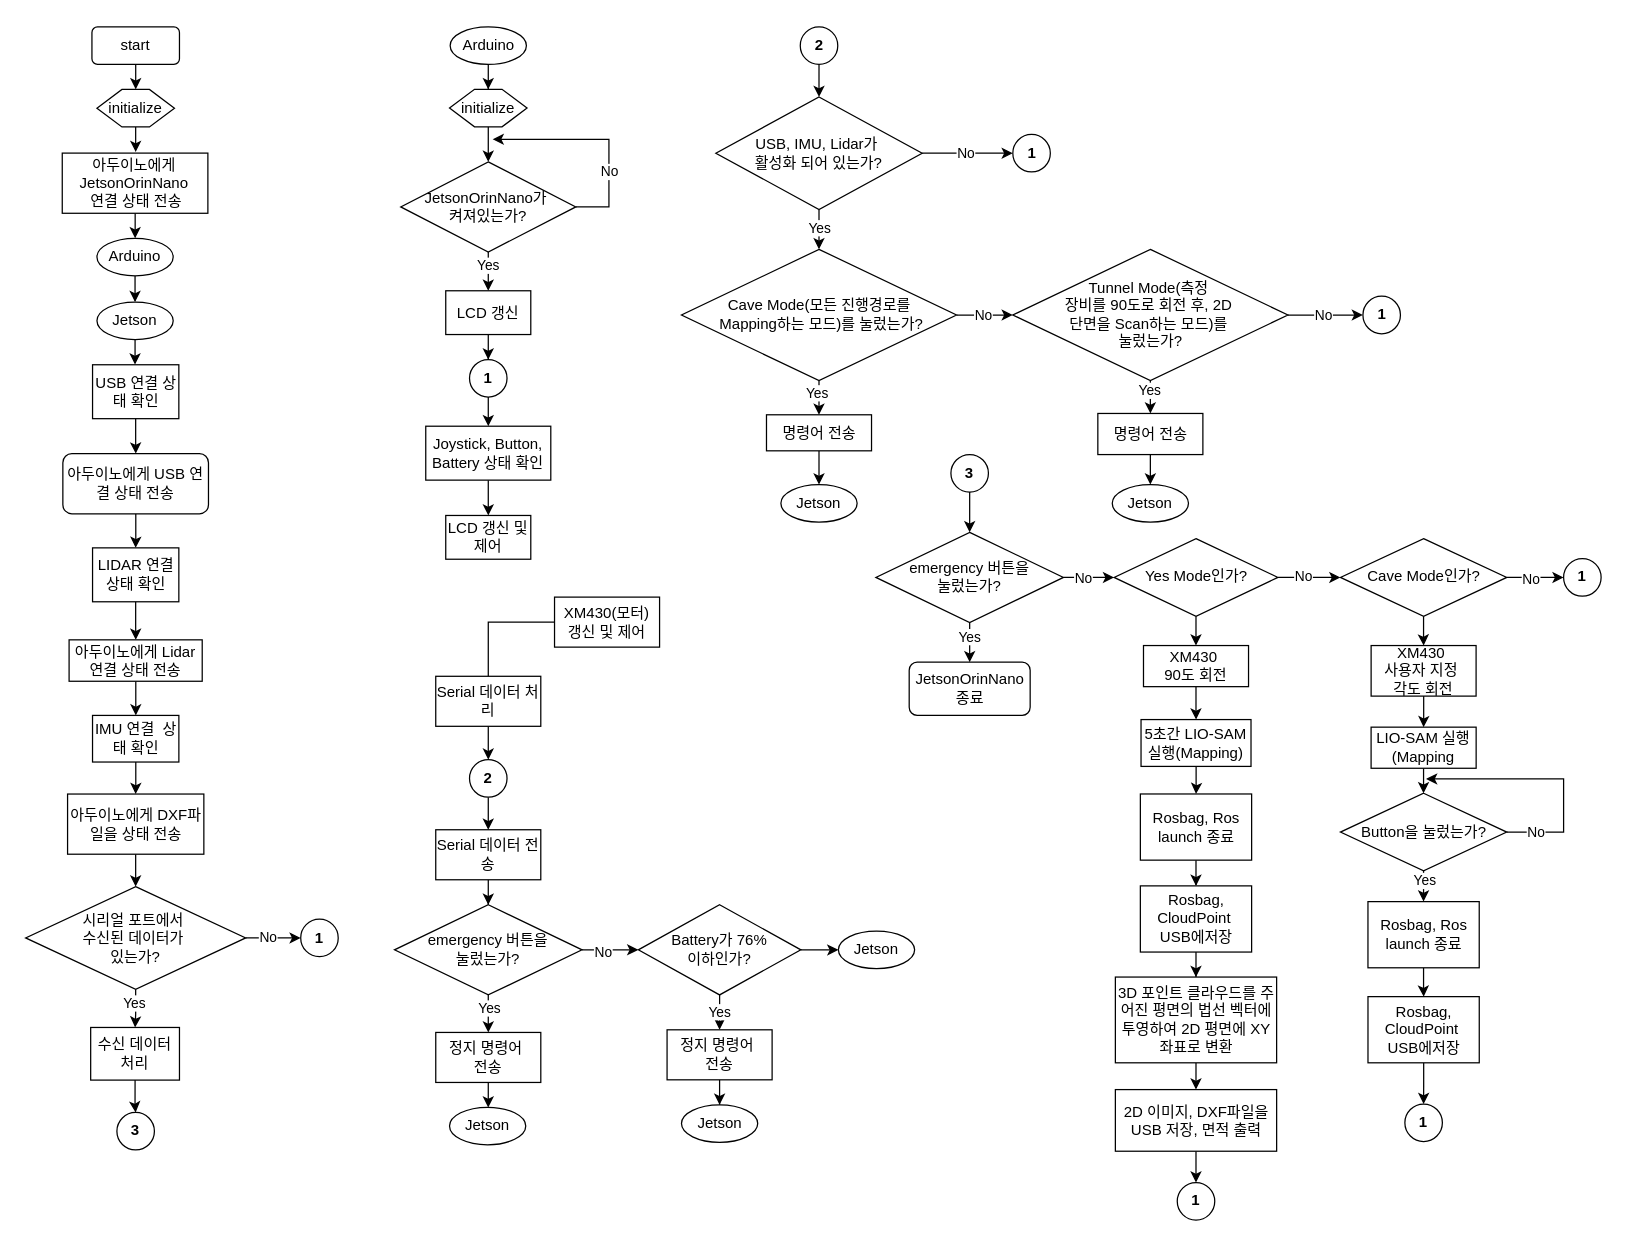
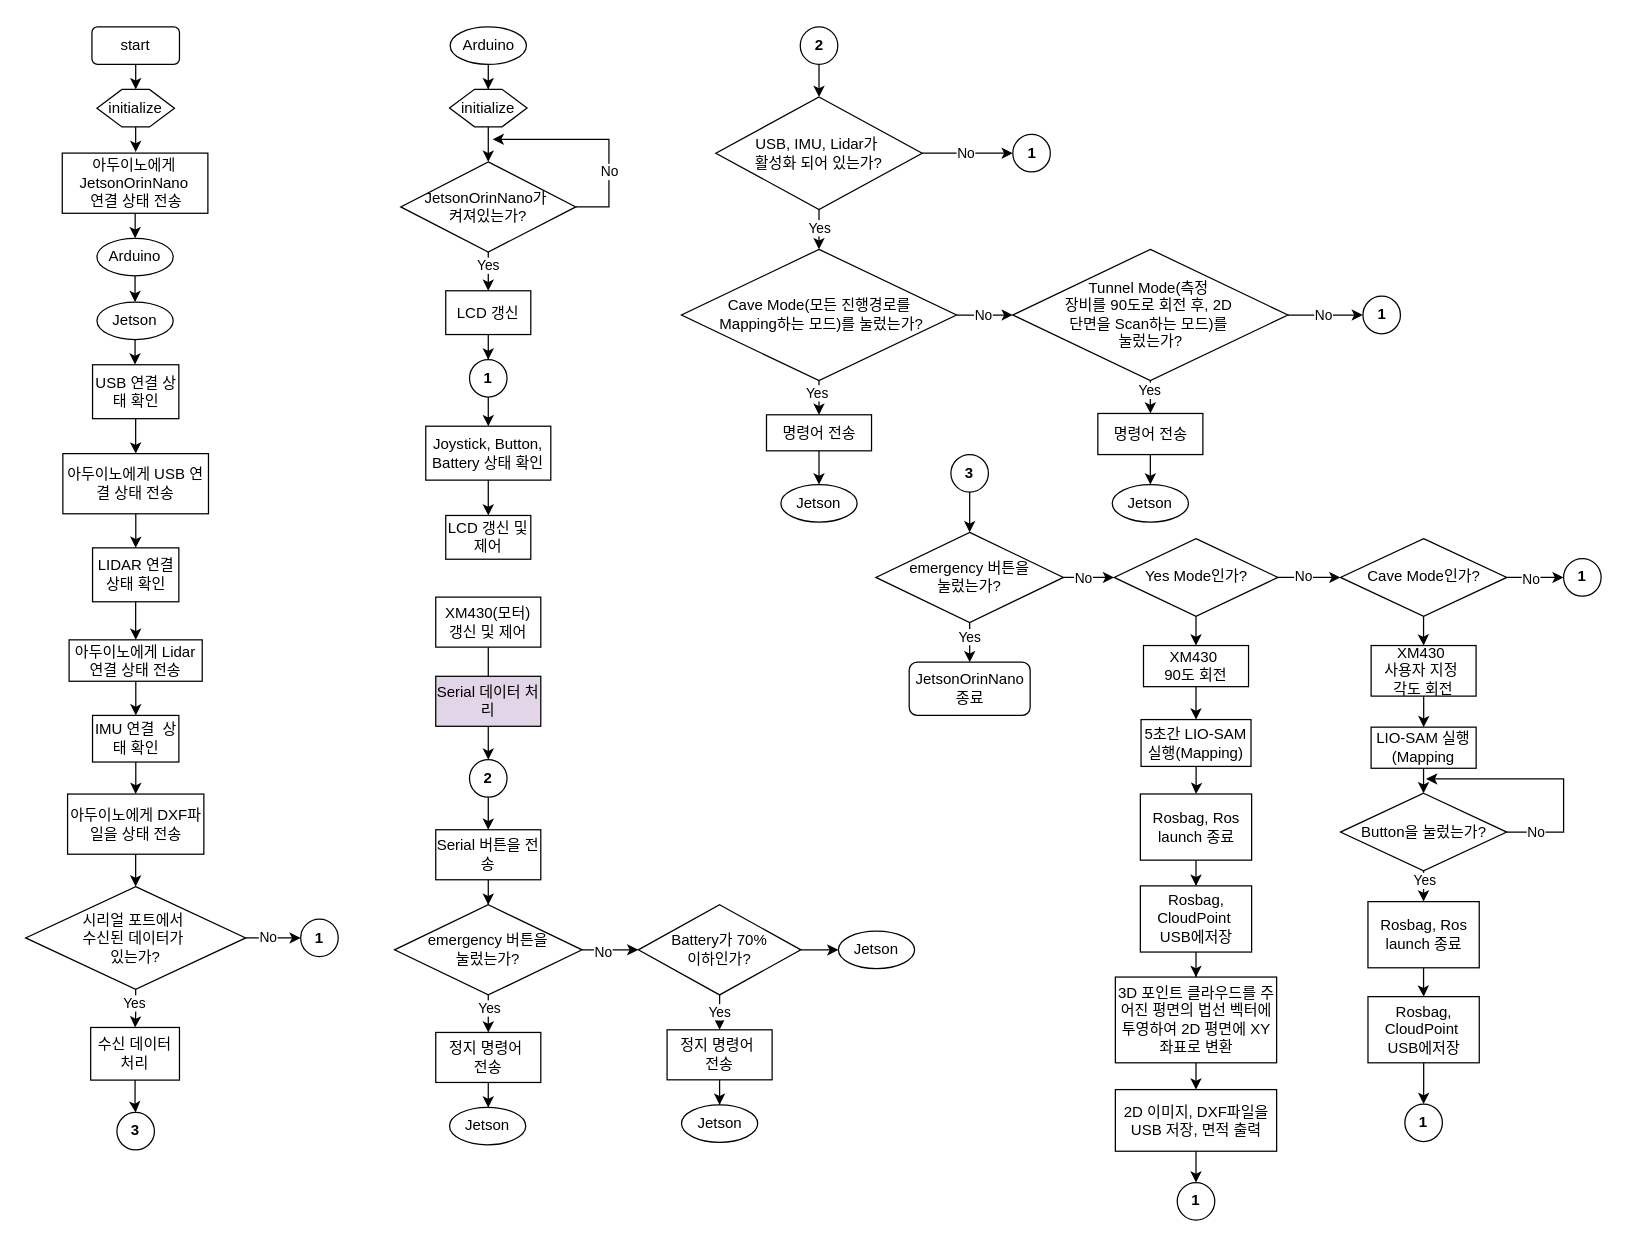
(136, 484) -> (136, 484)
(607, 622) -> (488, 622)
(488, 701) -> (488, 701)
(488, 854) -> (488, 854)
(719, 949) -> (719, 949)
